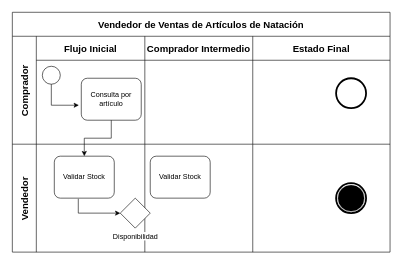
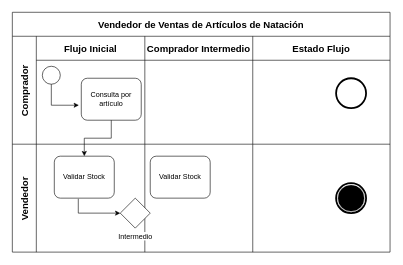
(321, 49) -> (321, 49)
(136, 237) -> (136, 237)
